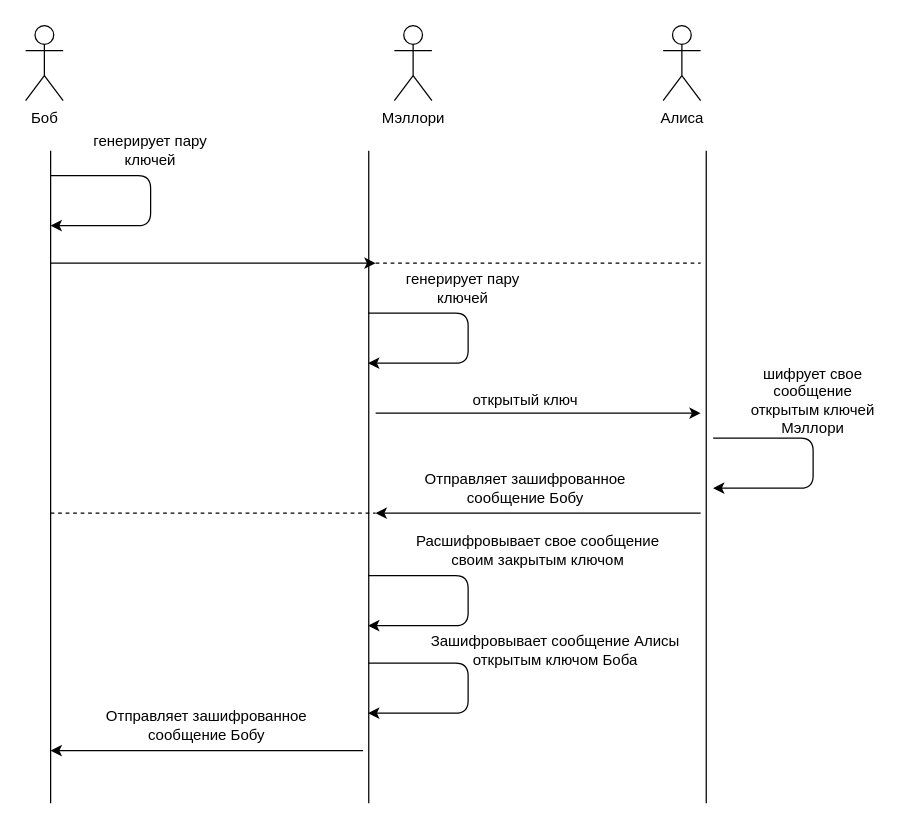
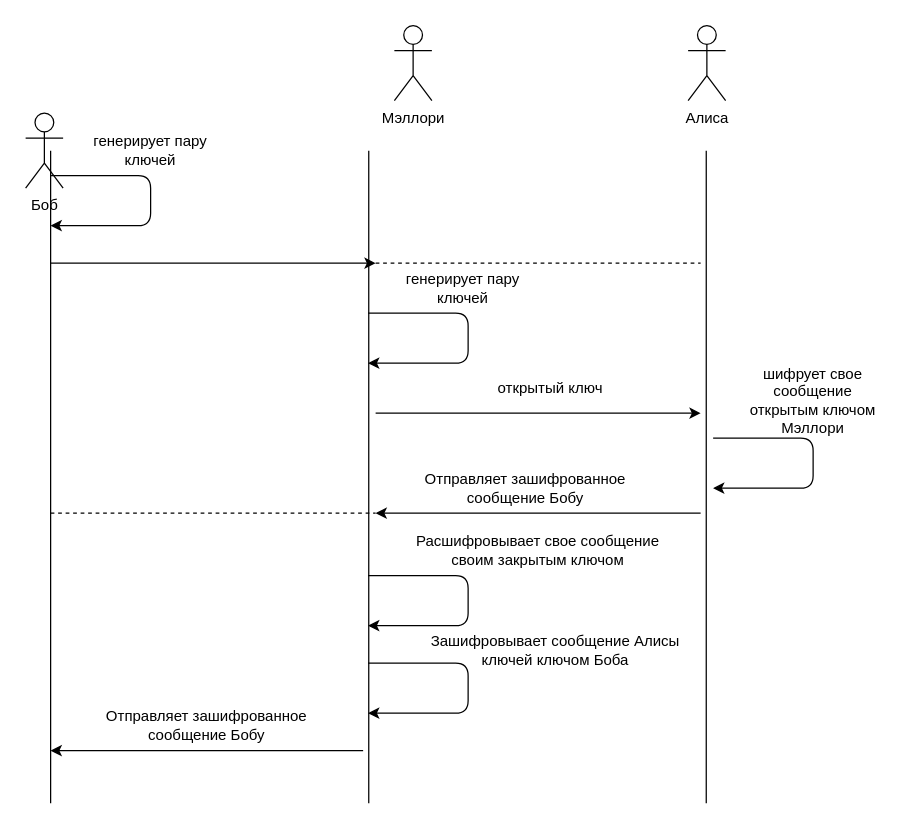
(44, 63) -> (44, 151)
(682, 63) -> (707, 63)
(526, 401) -> (551, 388)
(813, 401) -> (813, 401)
(556, 651) -> (556, 651)
